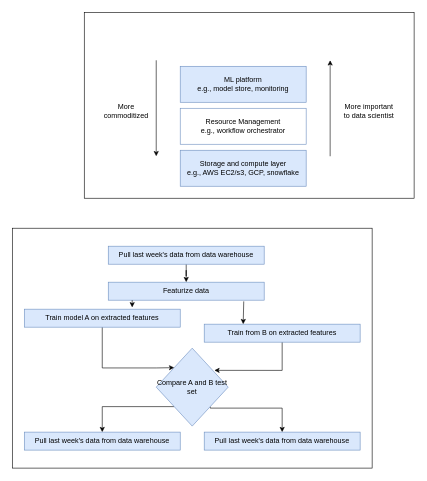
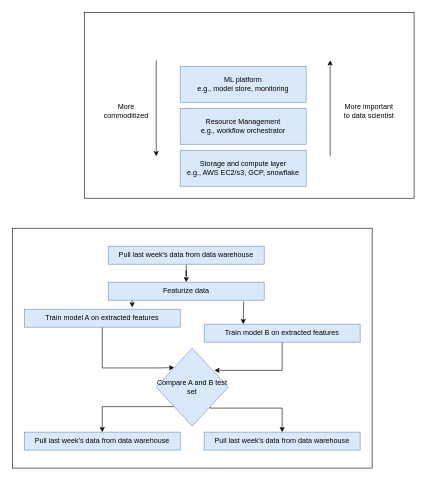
(243, 126) -> (243, 126)
(282, 333) -> (282, 333)
